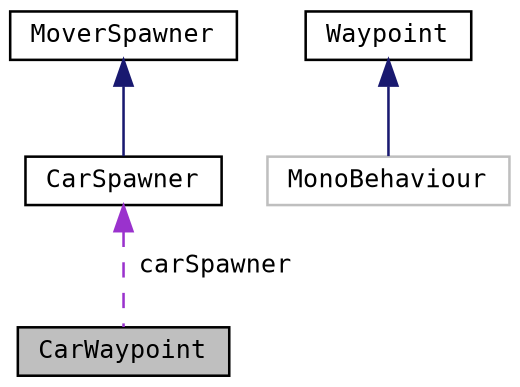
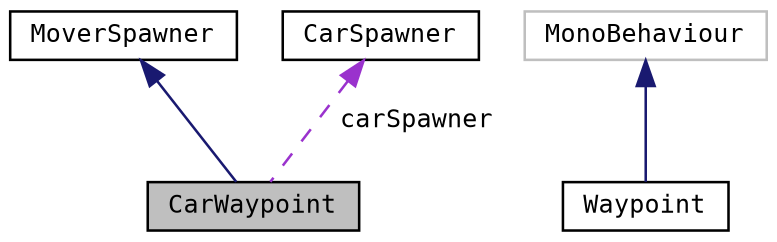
(124, 121) -> (197, 131)
(388, 121) -> (646, 134)
